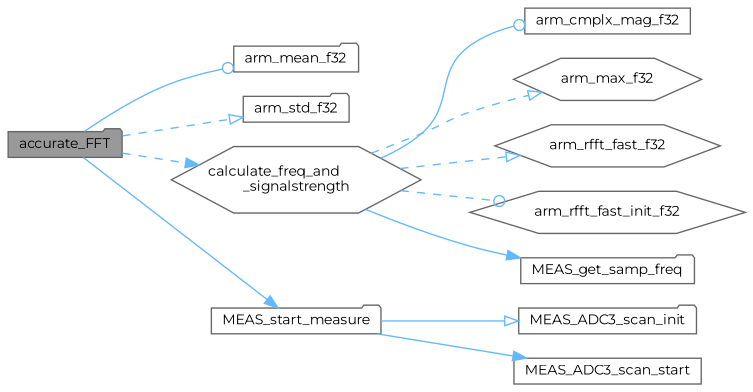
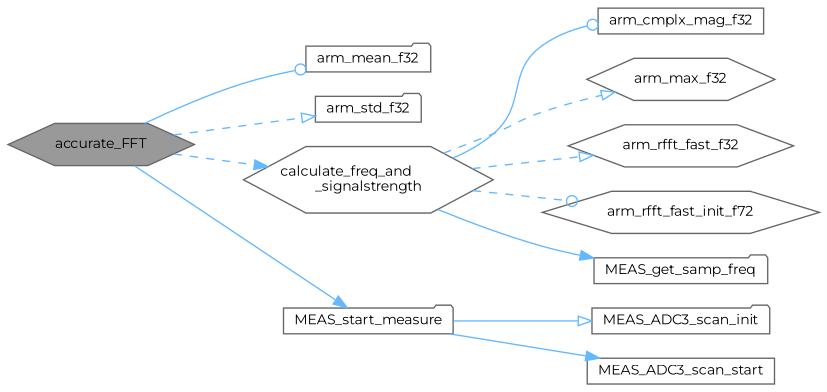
(65, 145) -> (101, 145)
(608, 212) -> (681, 212)
